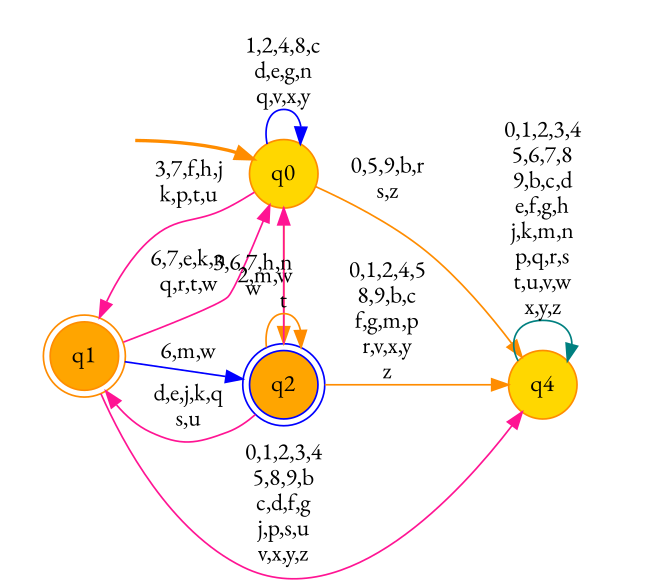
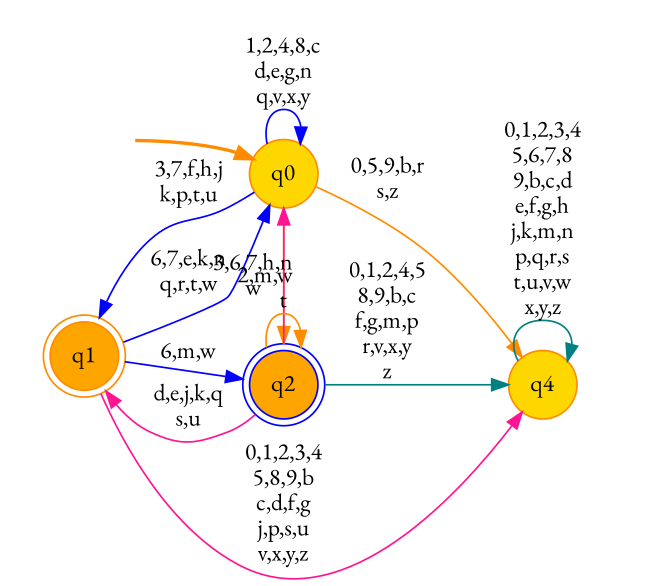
(158, 233) -> (158, 233)
(215, 305) -> (215, 305)
(408, 385) -> (408, 385)
